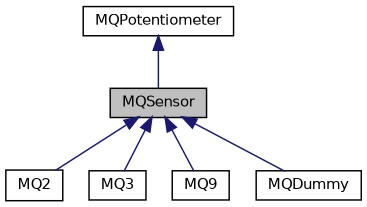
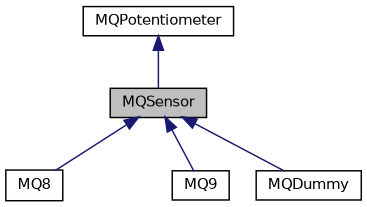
(34, 185) -> (34, 185)
(118, 185) -> none
